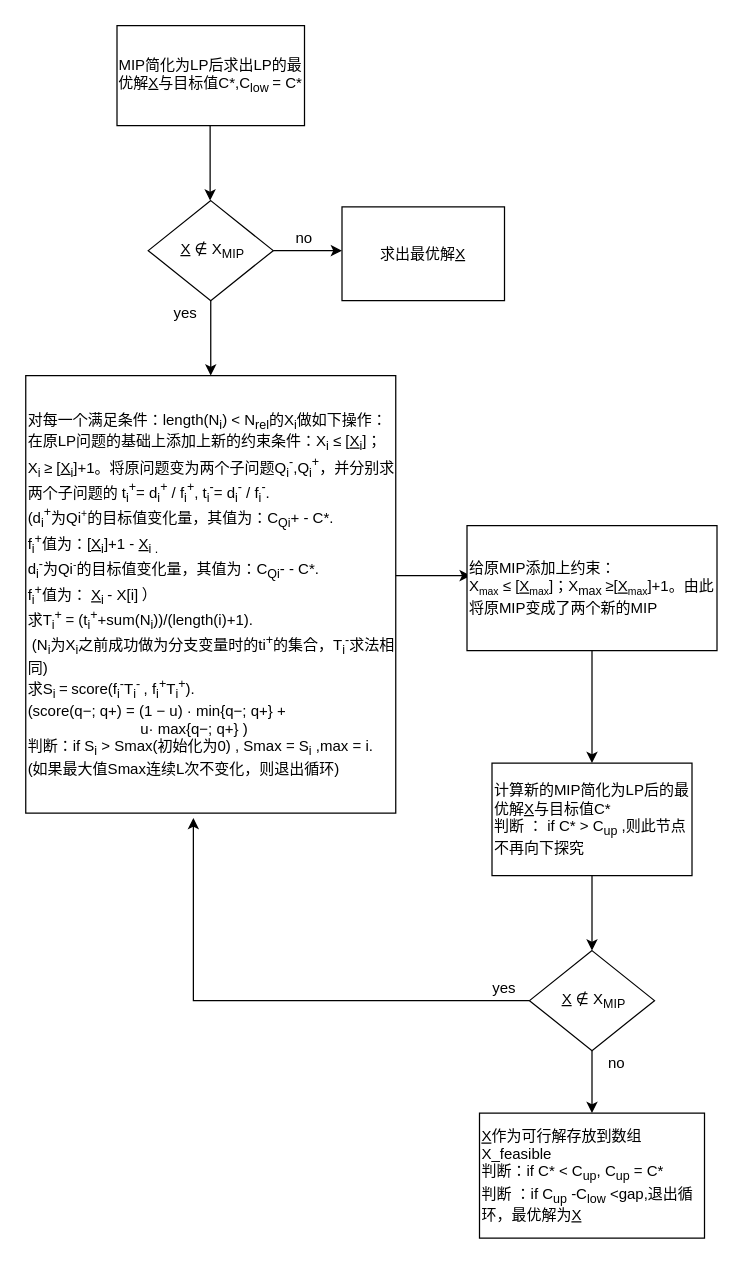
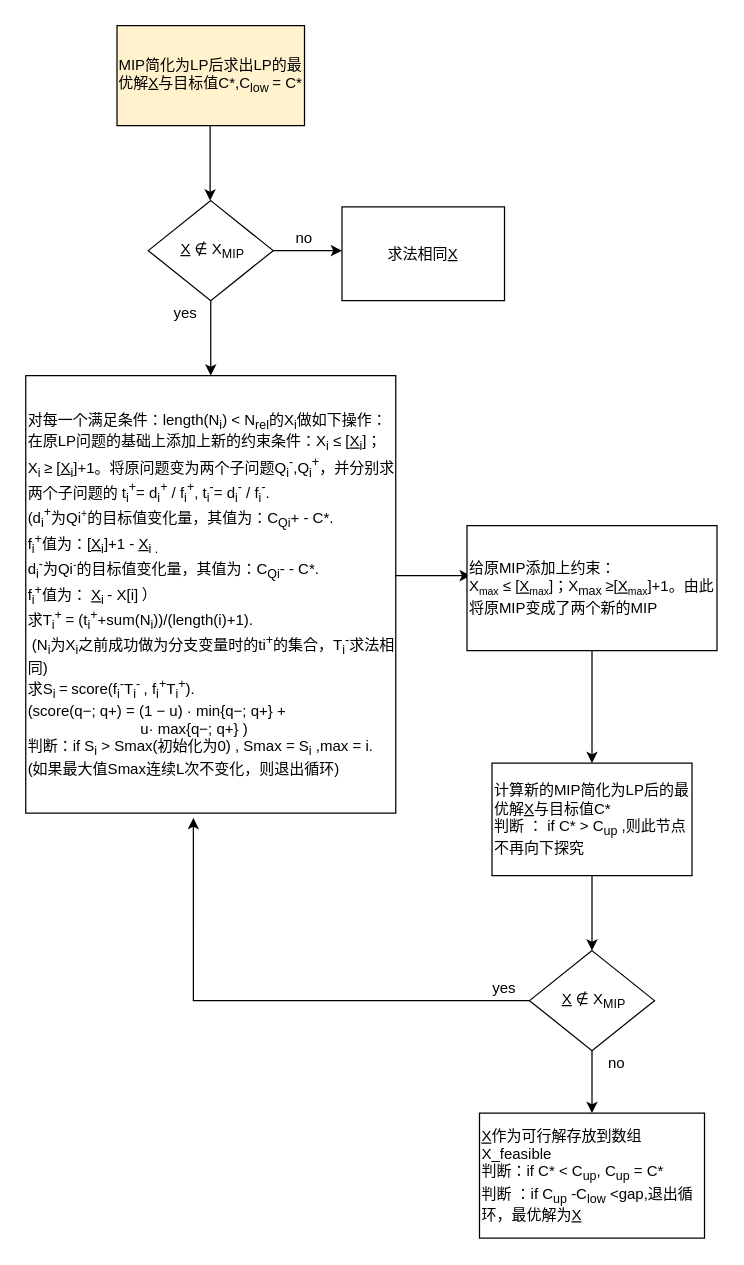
(211, 76) -> (211, 76)
(423, 254) -> (423, 254)
